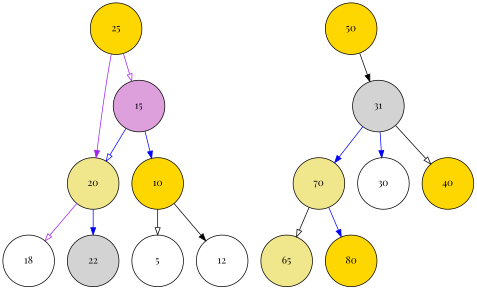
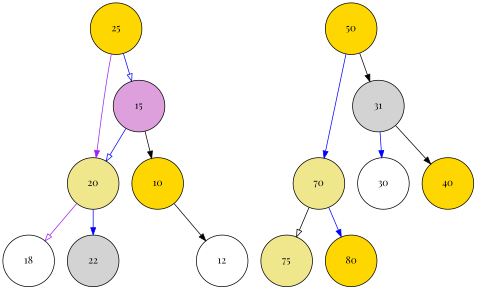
(127, 64) -> (127, 64)
(147, 141) -> (147, 141)
(351, 142) -> (336, 103)
(411, 142) -> (411, 142)
(158, 261) -> none
(287, 261) -> (287, 261)
